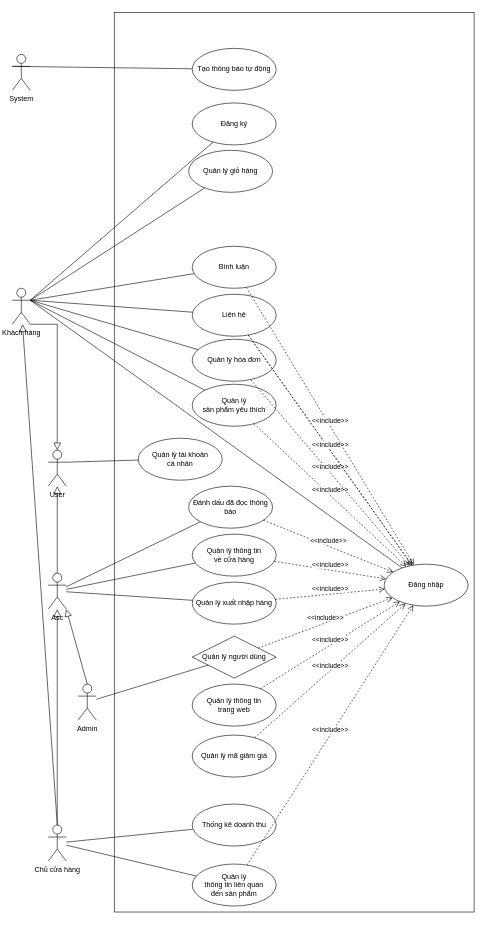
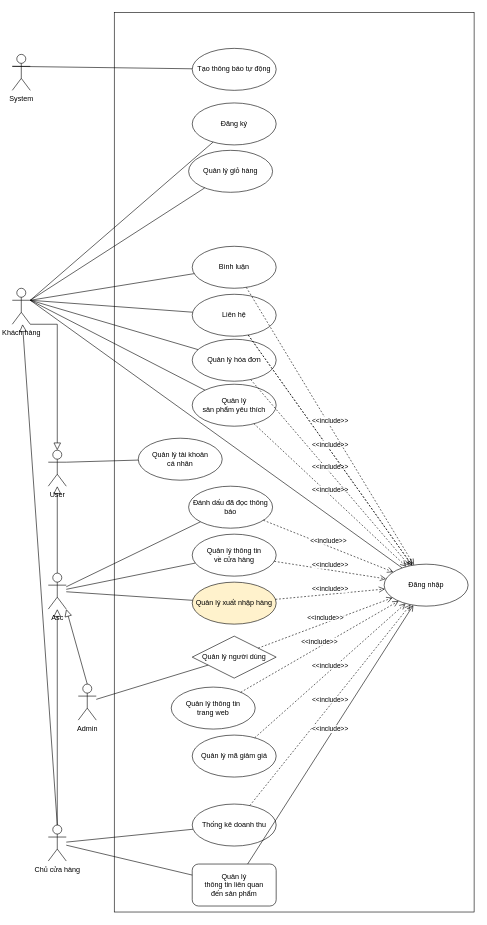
(234, 603) -> (234, 603)
(234, 705) -> (213, 708)
none -> (328, 708)
(330, 736) -> (330, 735)
(234, 885) -> (234, 885)
